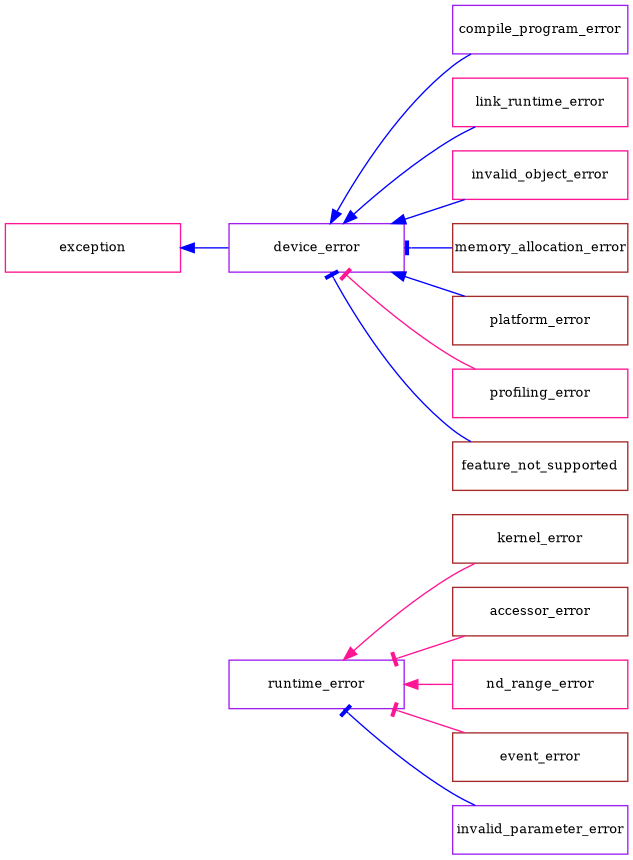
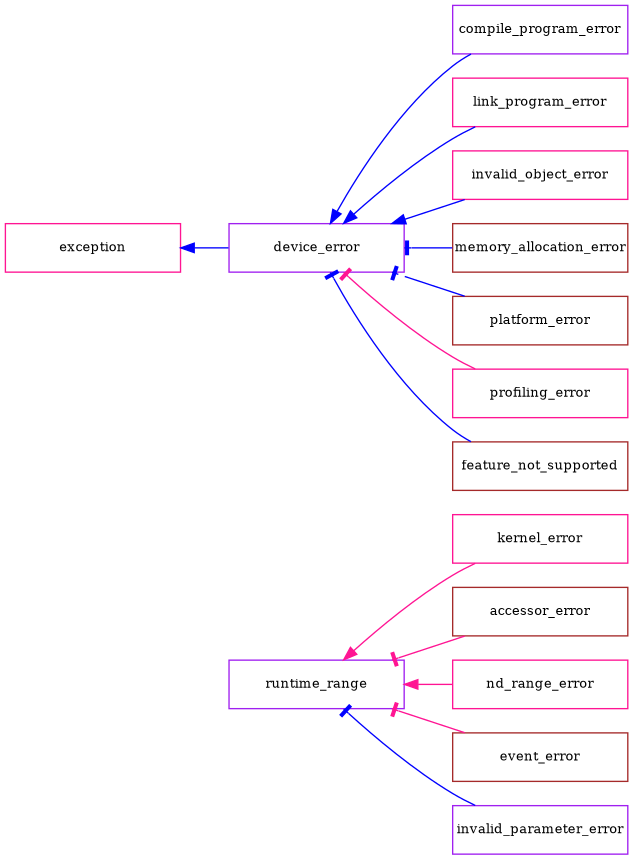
(540, 102) -> (540, 102)
(435, 286) -> (435, 286)
(540, 539) -> (540, 539)
(317, 684) -> (317, 684)
